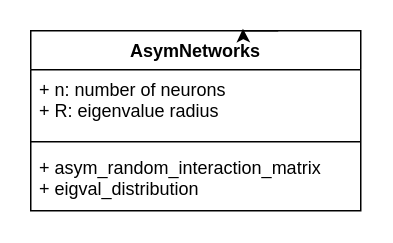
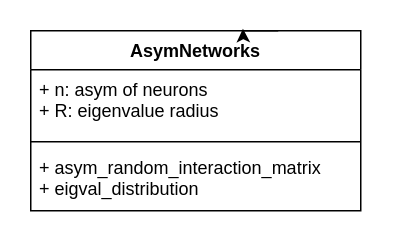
(139, 102) -> (134, 102)
